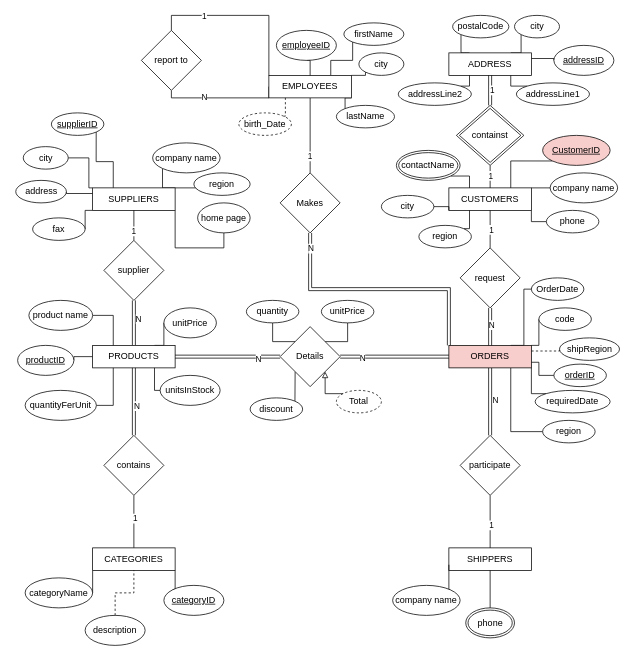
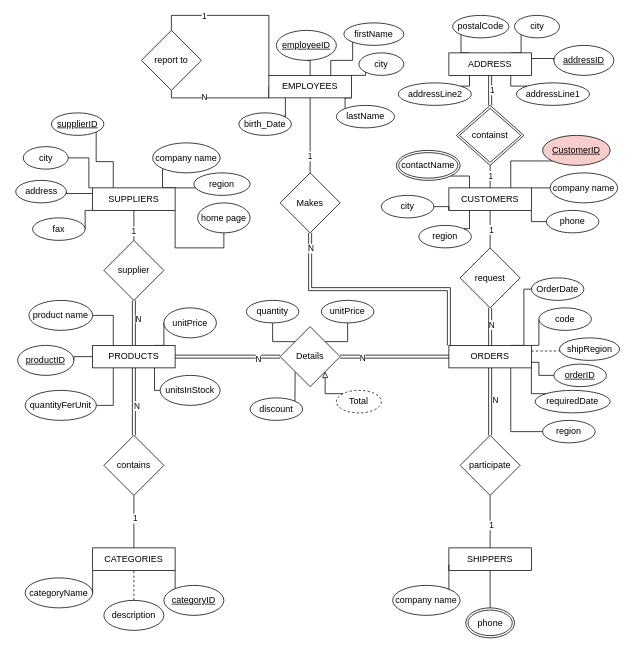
(285, 108) -> (285, 108)
(265, 124) -> (265, 124)
(490, 357) -> (490, 357)
(115, 630) -> (134, 615)
